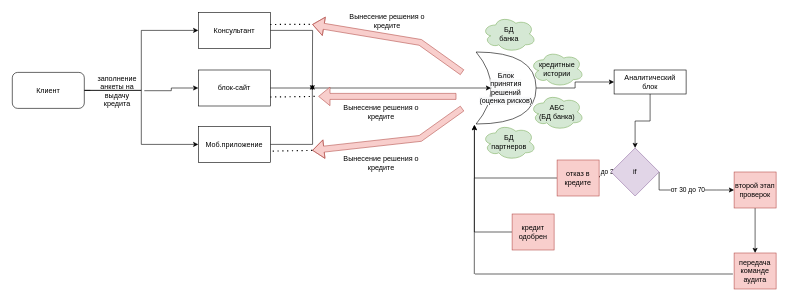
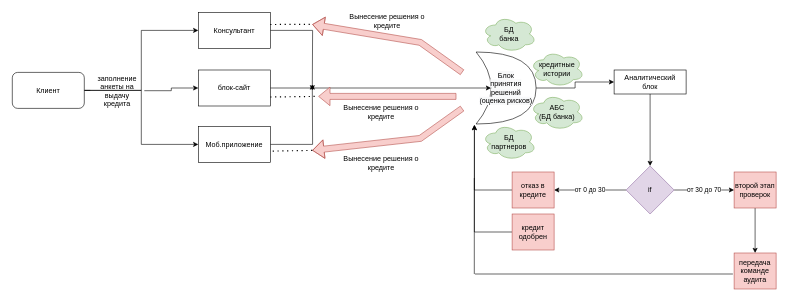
(635, 172) -> (650, 190)
(578, 178) -> (533, 190)
